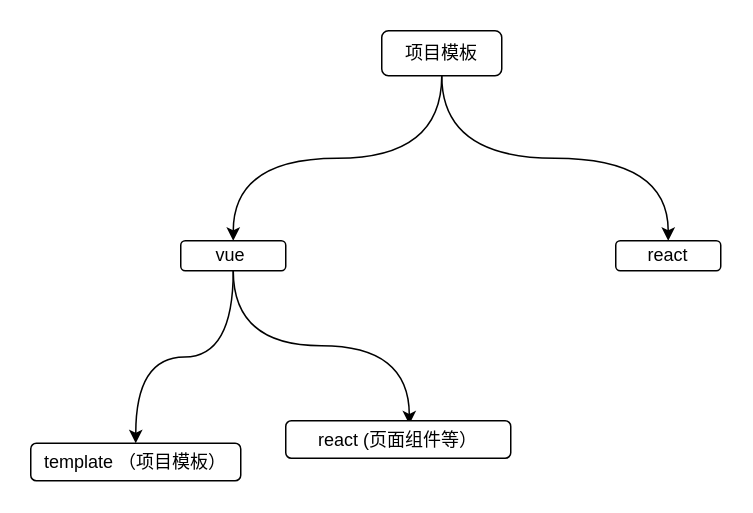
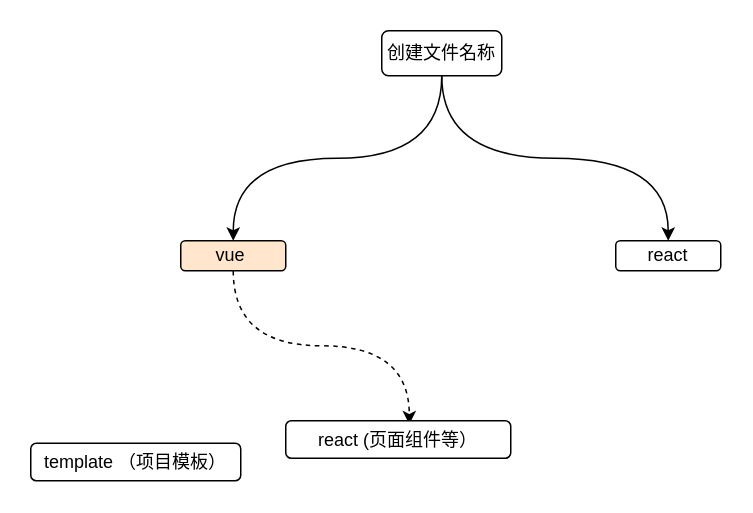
(442, 53) -> (442, 53)
(233, 256) -> (233, 256)
(327, 346) -> (327, 346)
(180, 357) -> none
